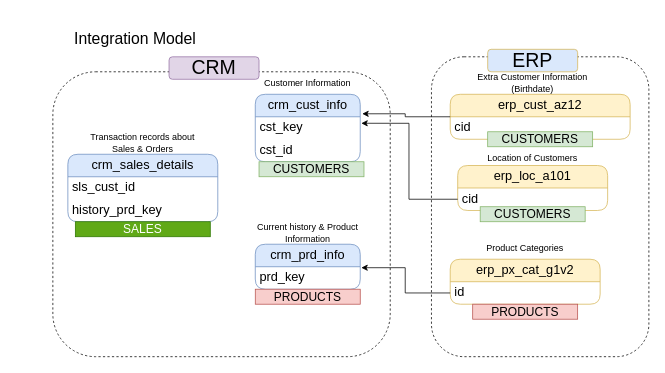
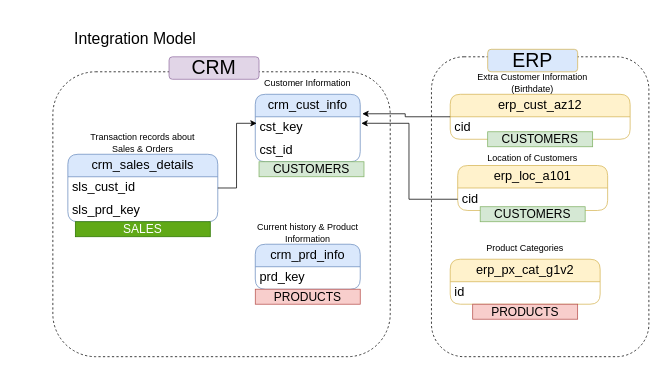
none -> (237, 149)
(124, 210) -> (110, 210)
(399, 268) -> none
